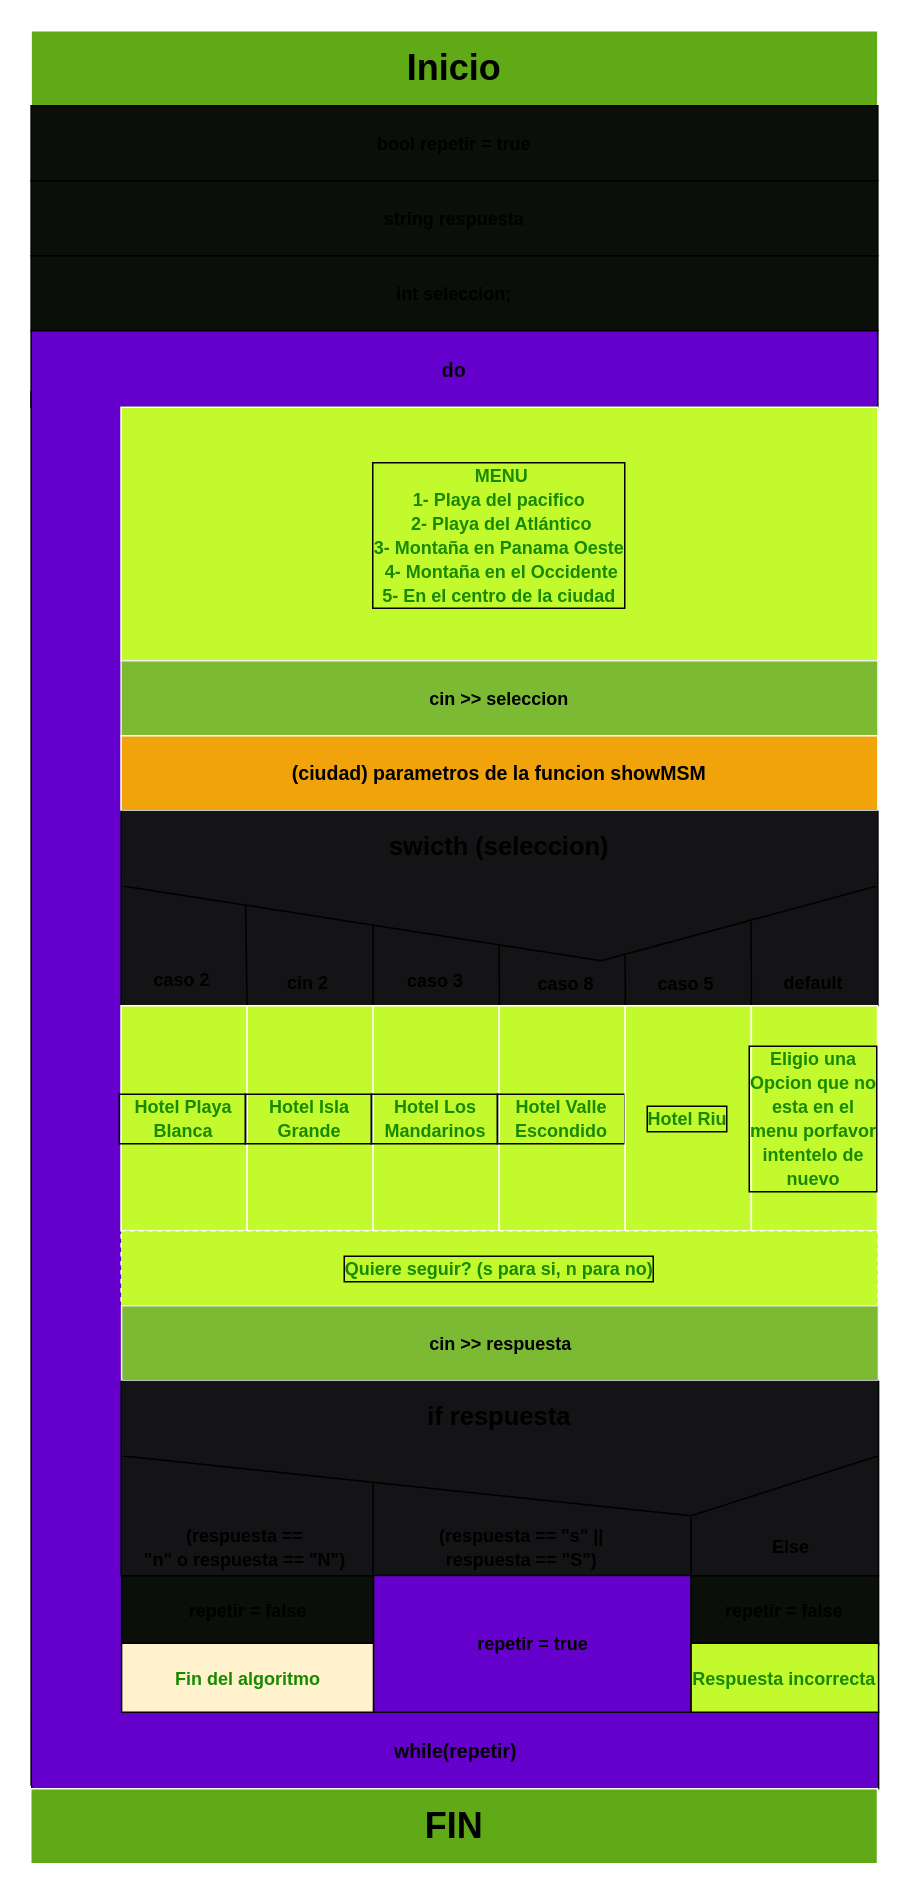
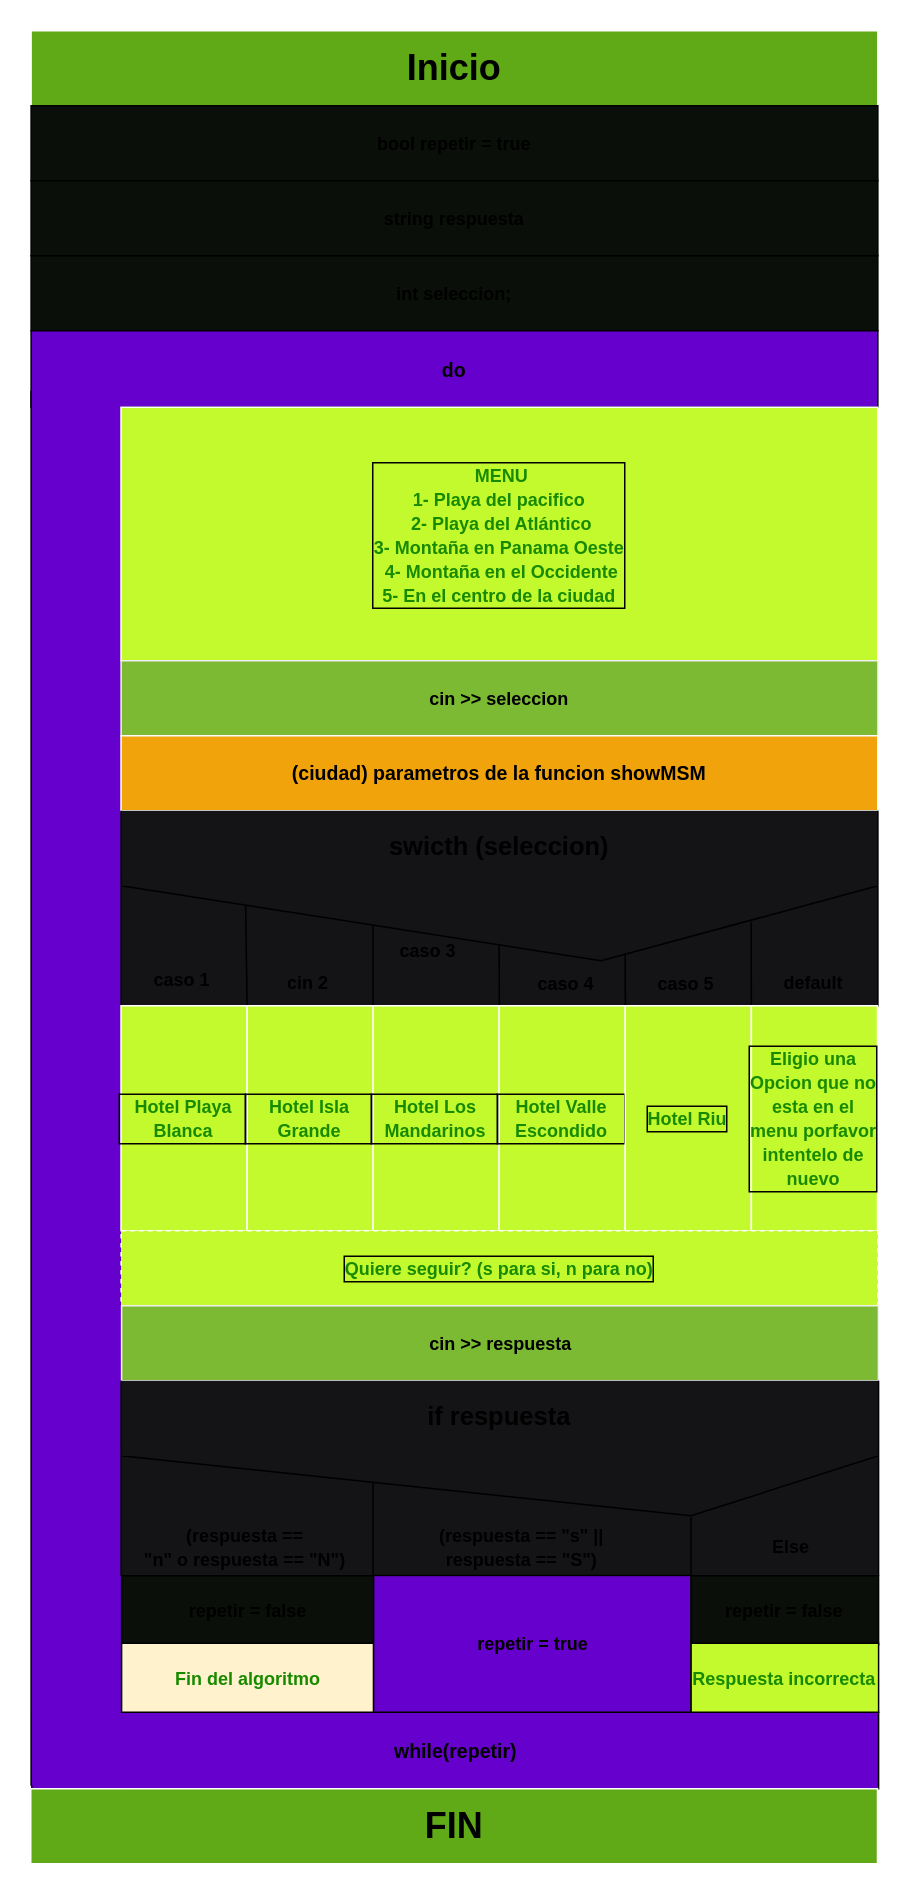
(182, 980) -> (182, 980)
(436, 982) -> (429, 952)
(566, 985) -> (566, 985)
